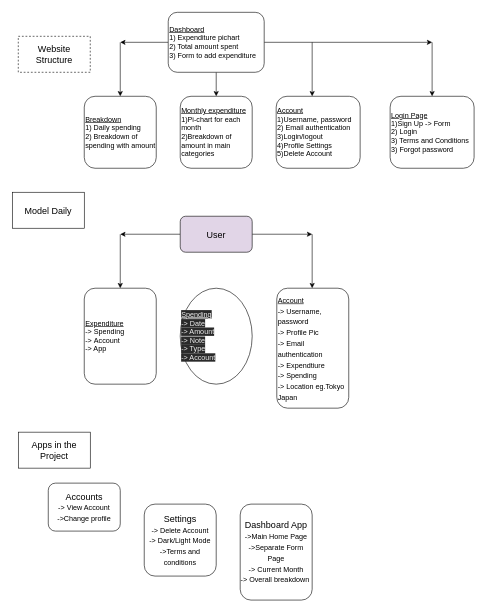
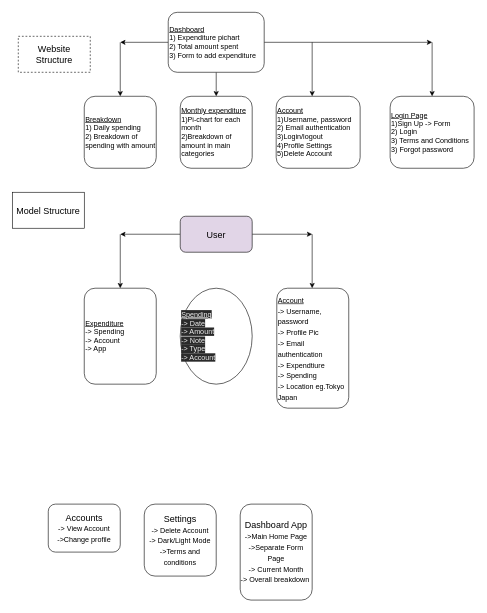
(48, 210) -> (48, 210)
(54, 450) -> none
(84, 507) -> (84, 528)
